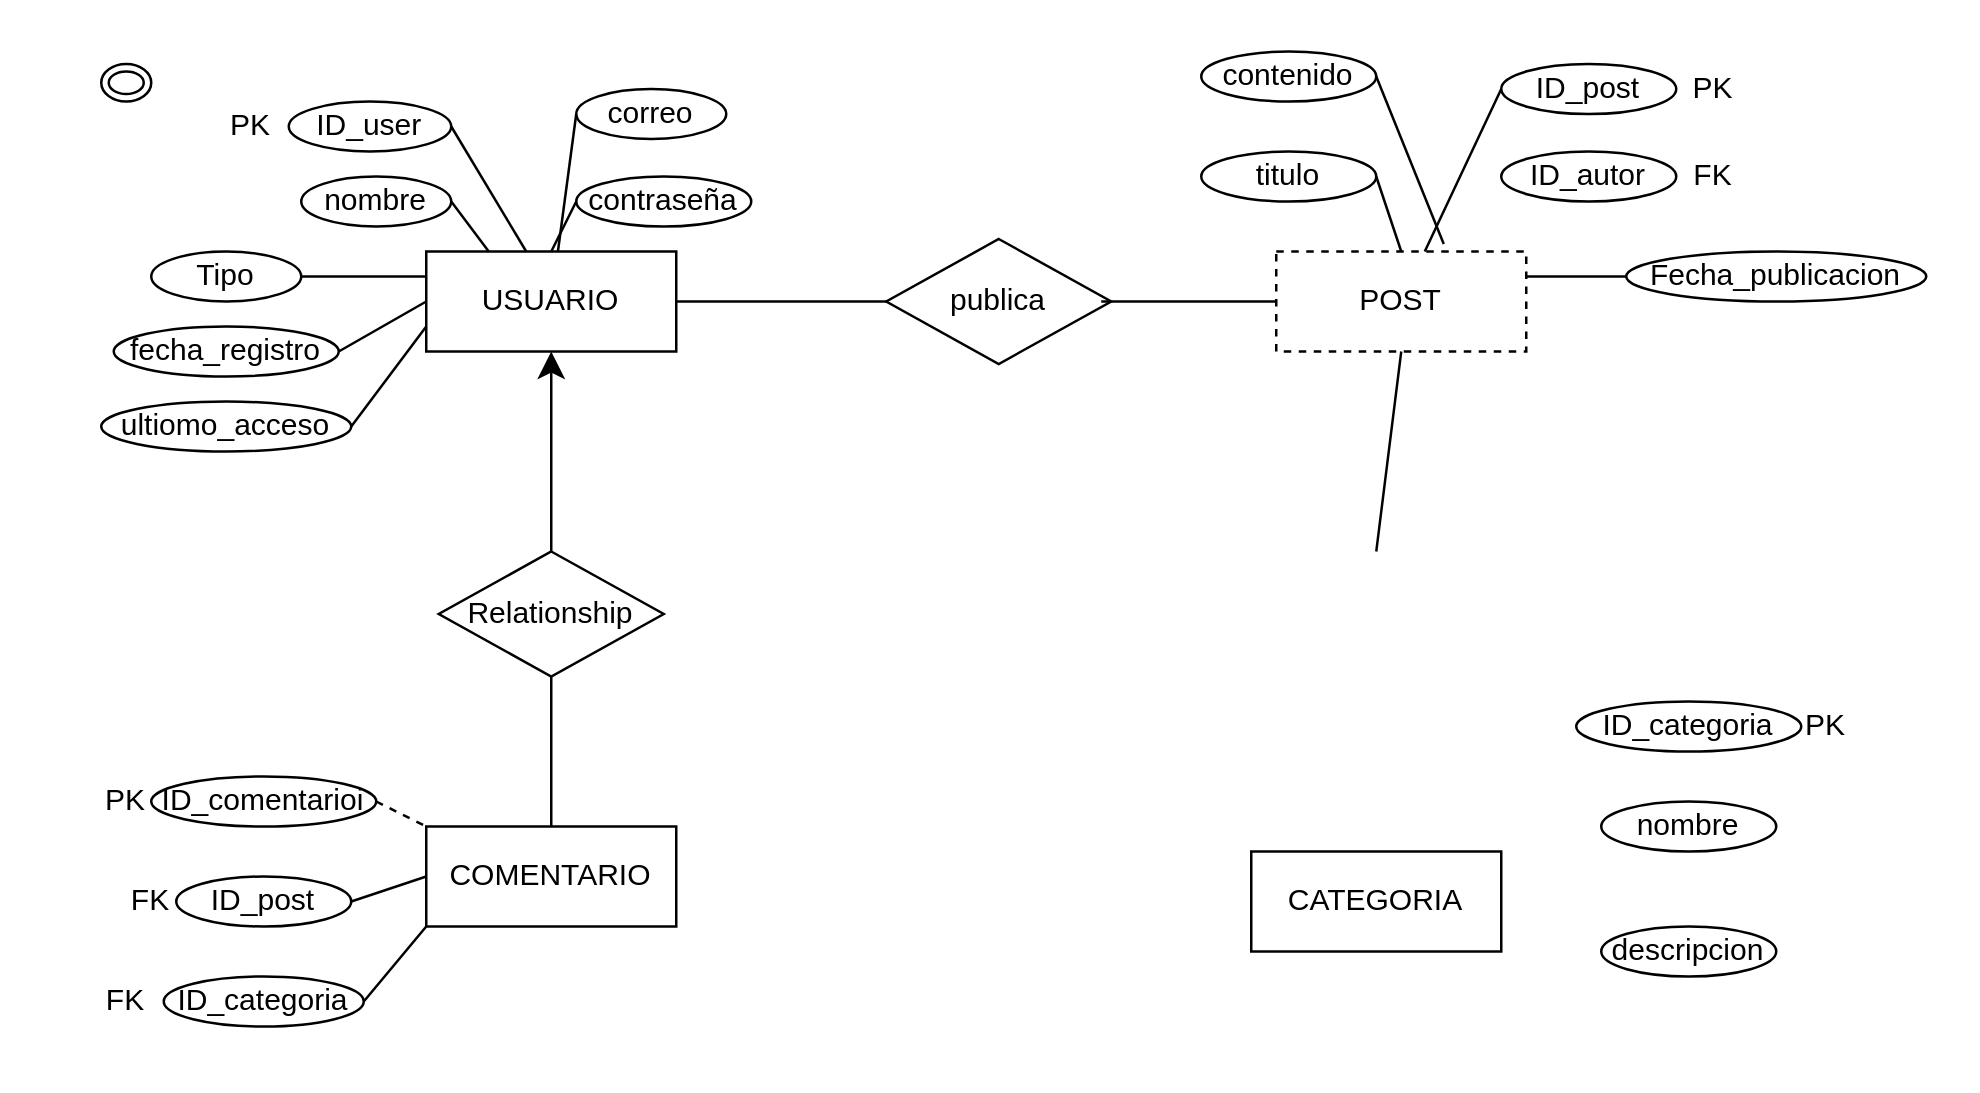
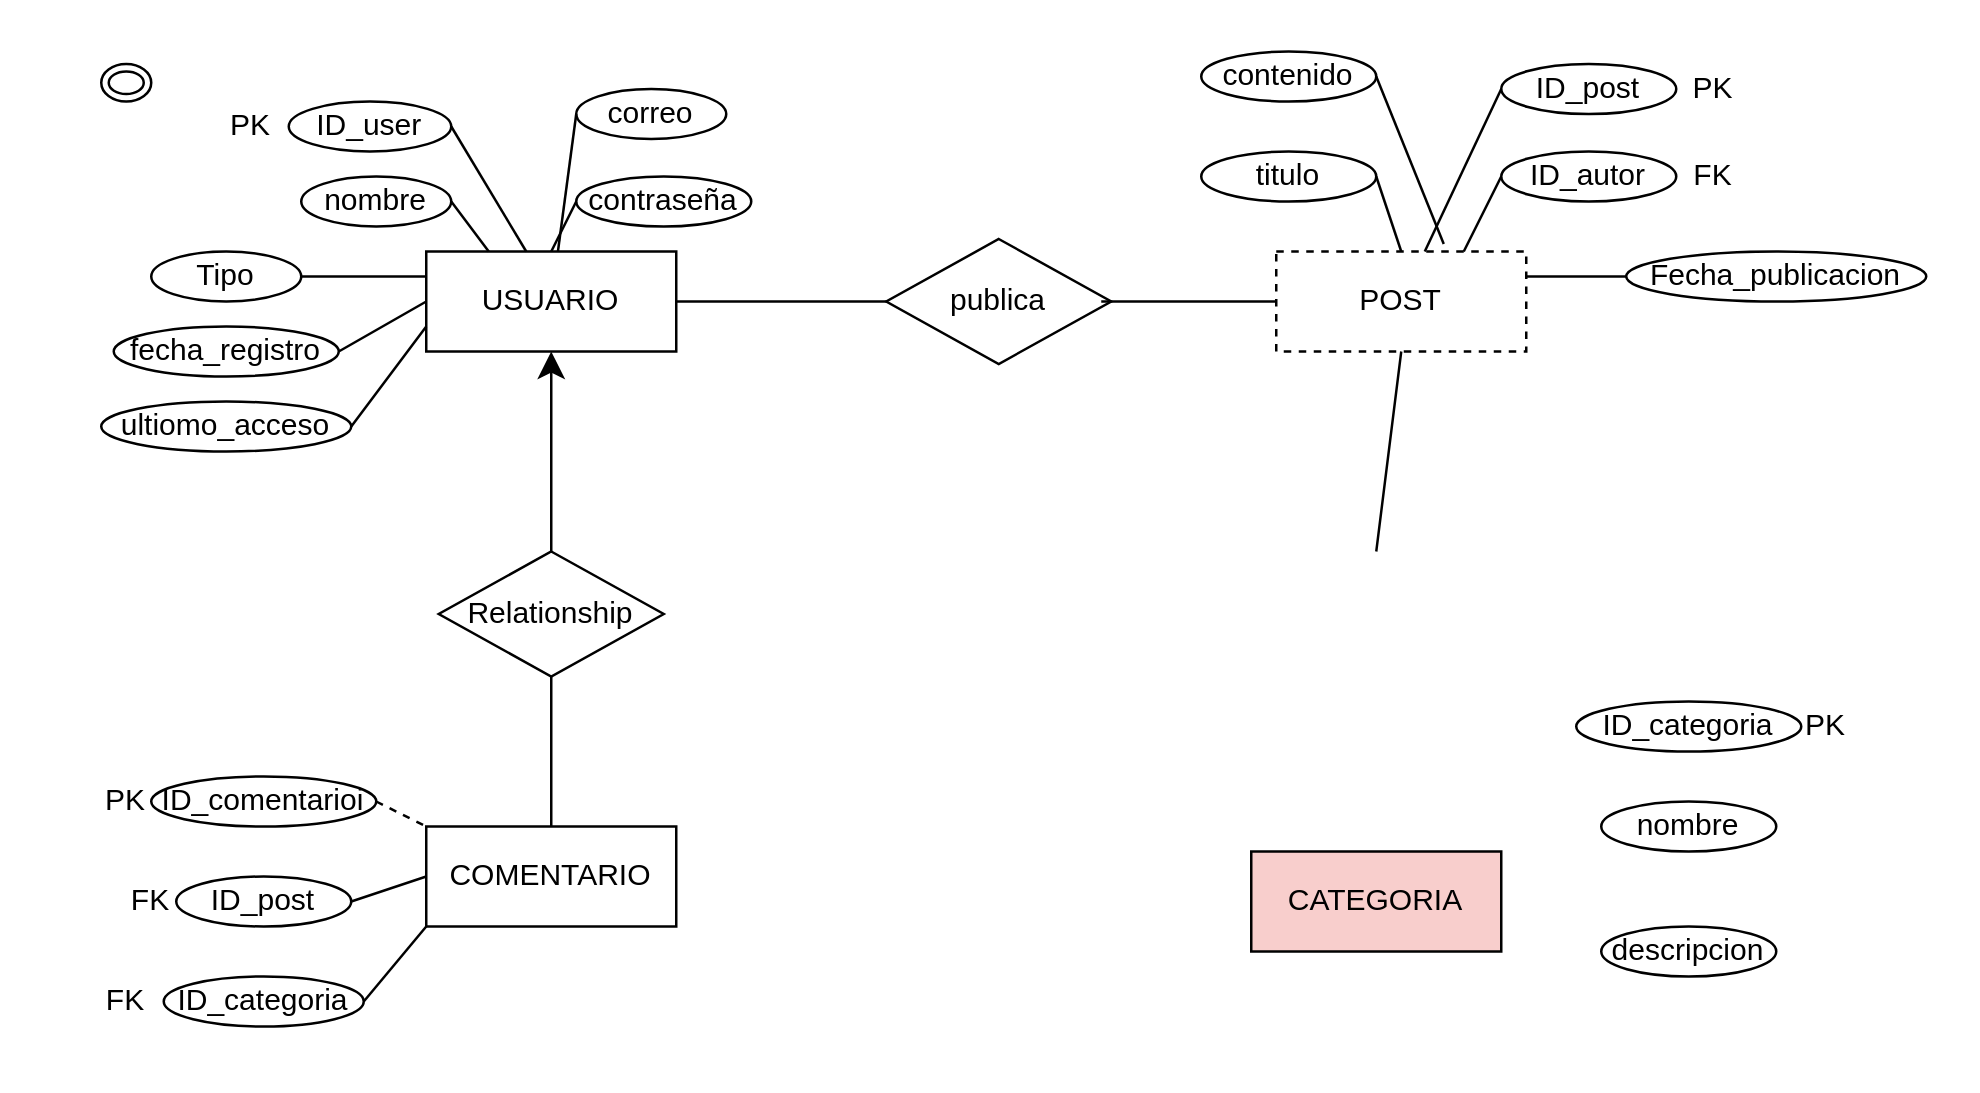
none -> (1483, 214)
(1376, 901) -> (1376, 901)
